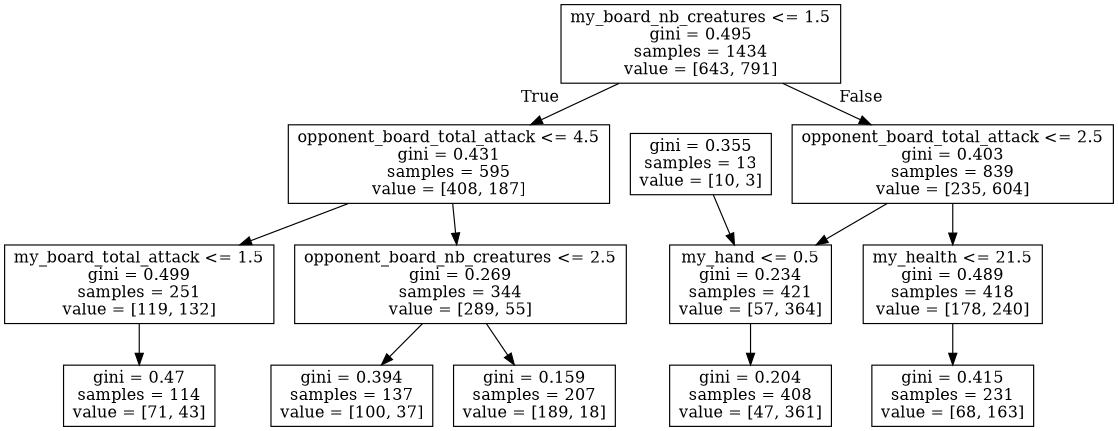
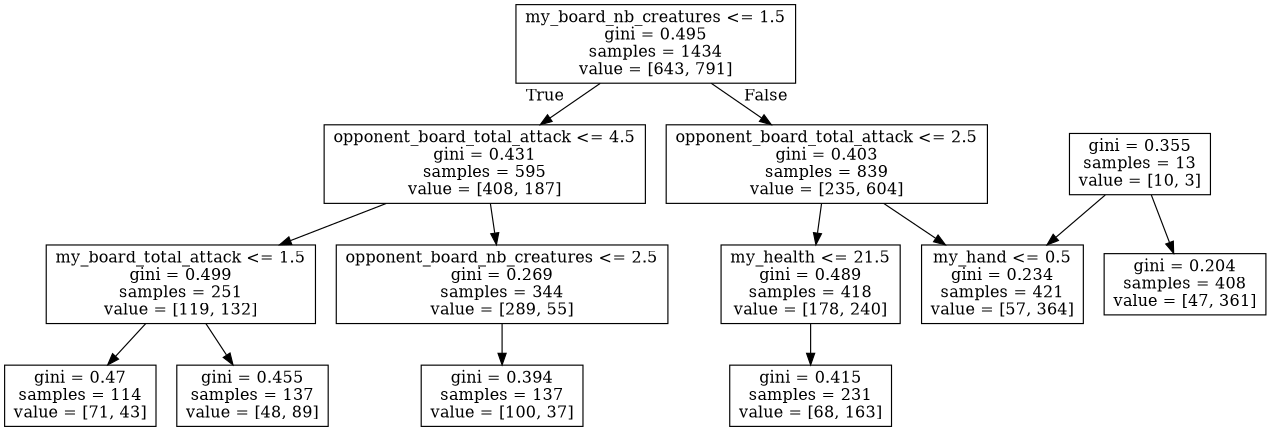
(751, 338) -> (1160, 219)
none -> (252, 396)
(534, 396) -> none
